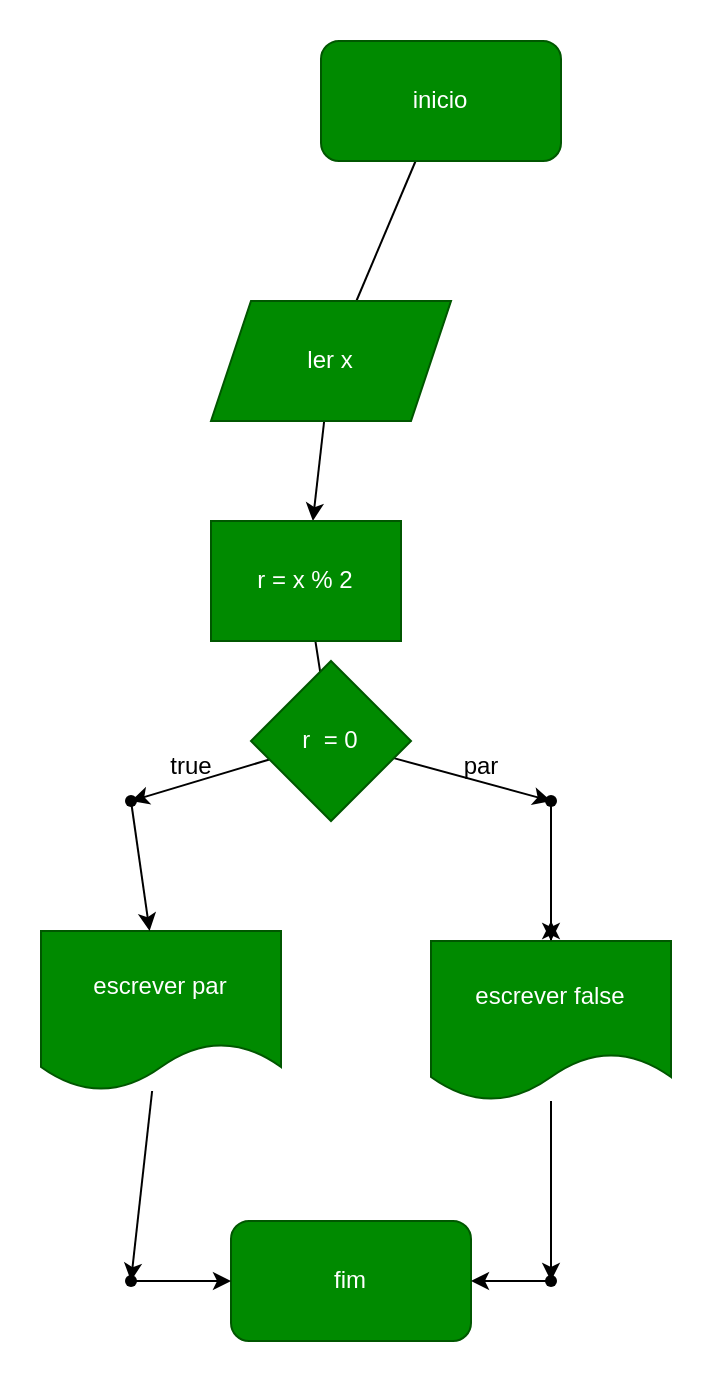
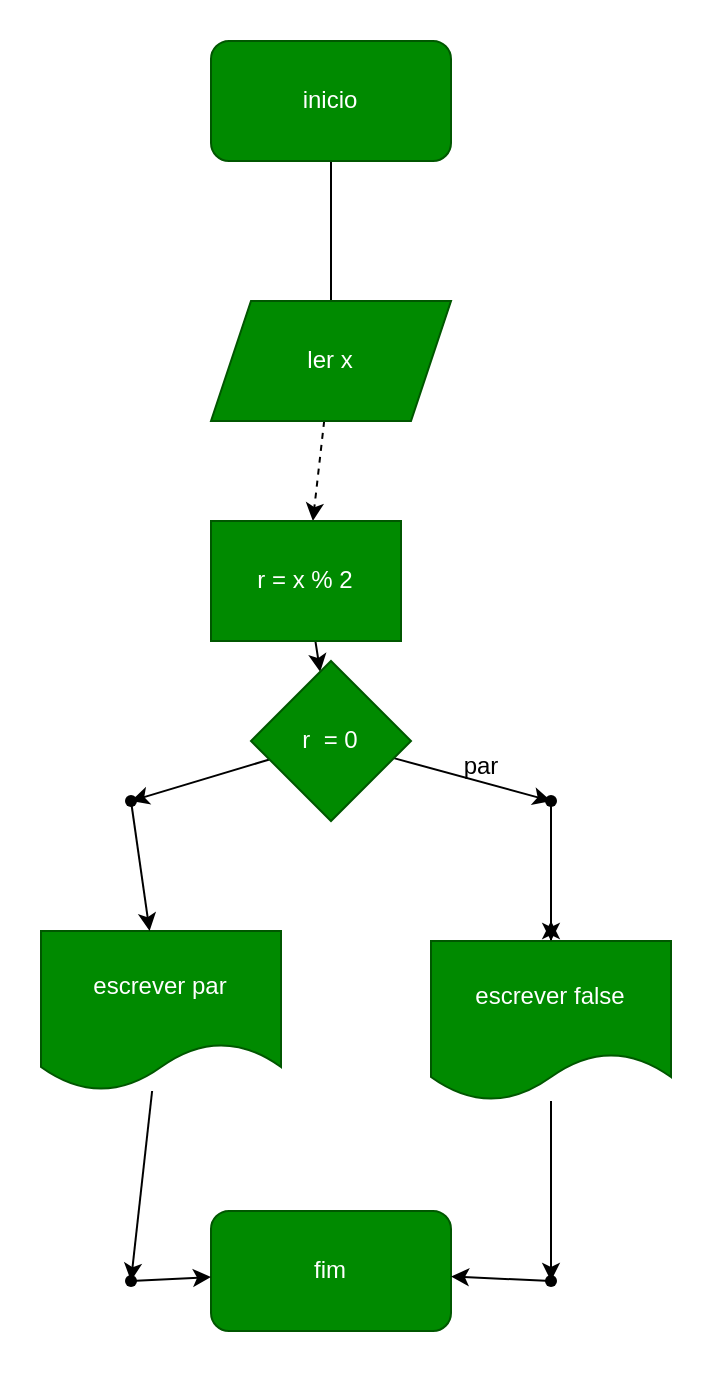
(441, 101) -> (331, 101)
(319, 465) -> (319, 465)
(319, 662) -> (318, 657)
(191, 767) -> none
(351, 1281) -> (331, 1271)
